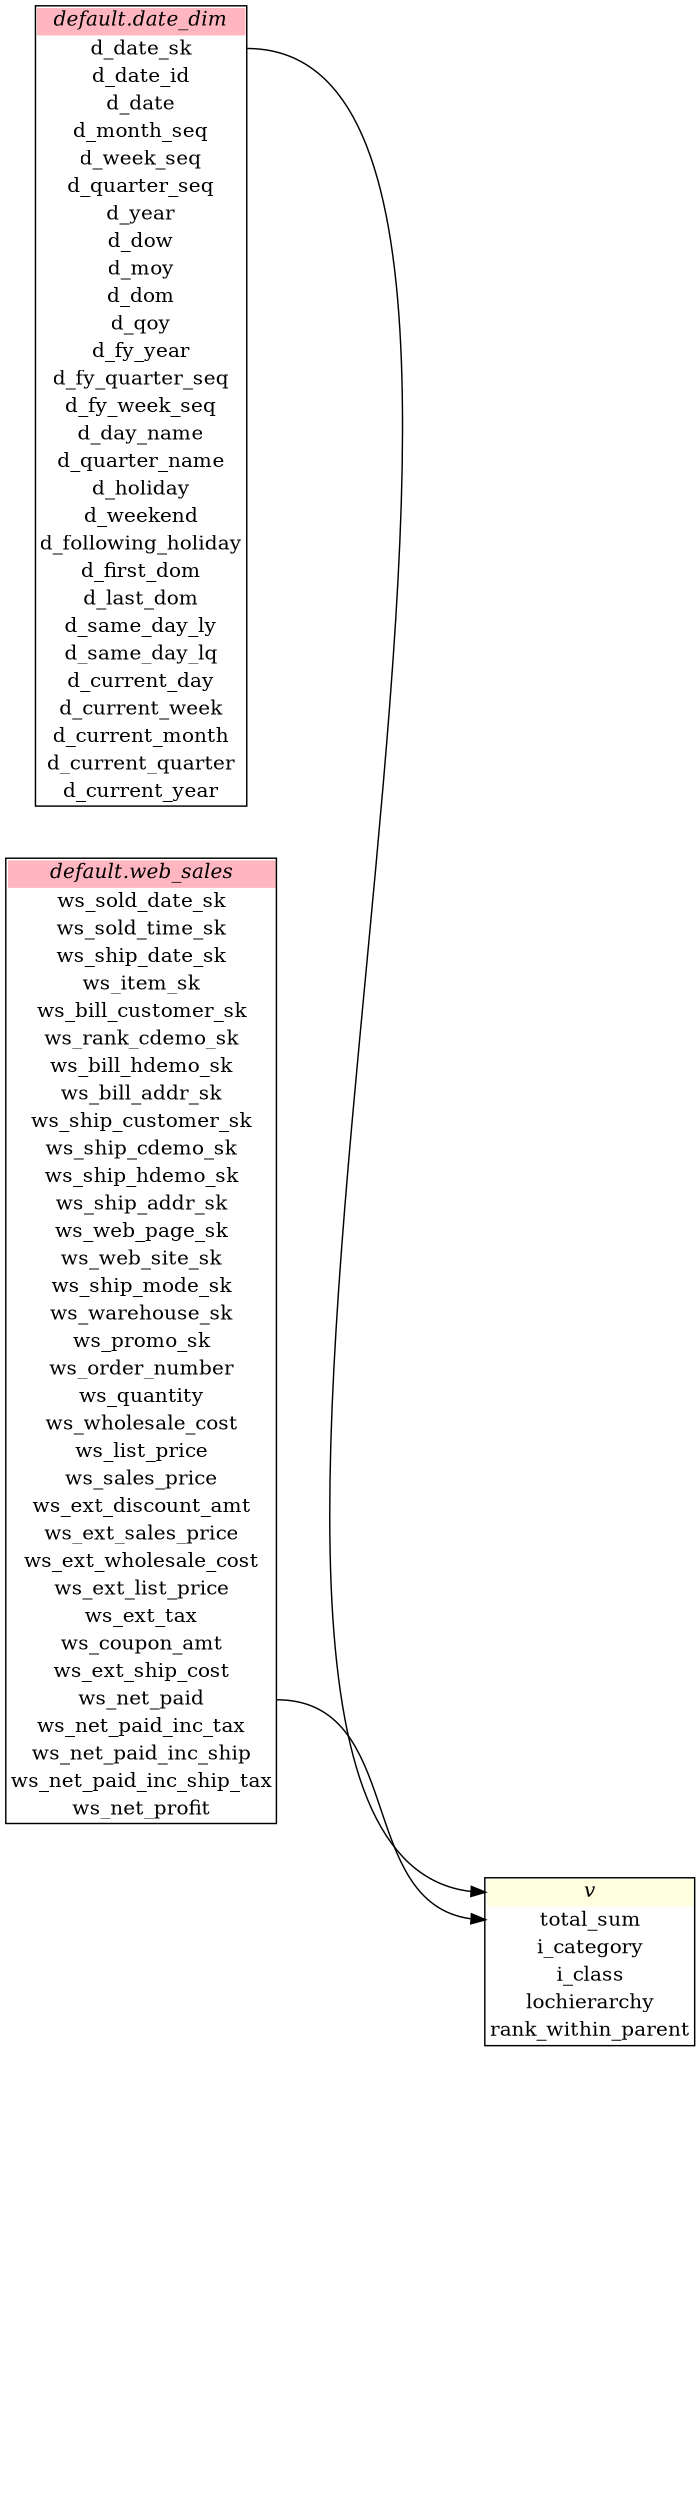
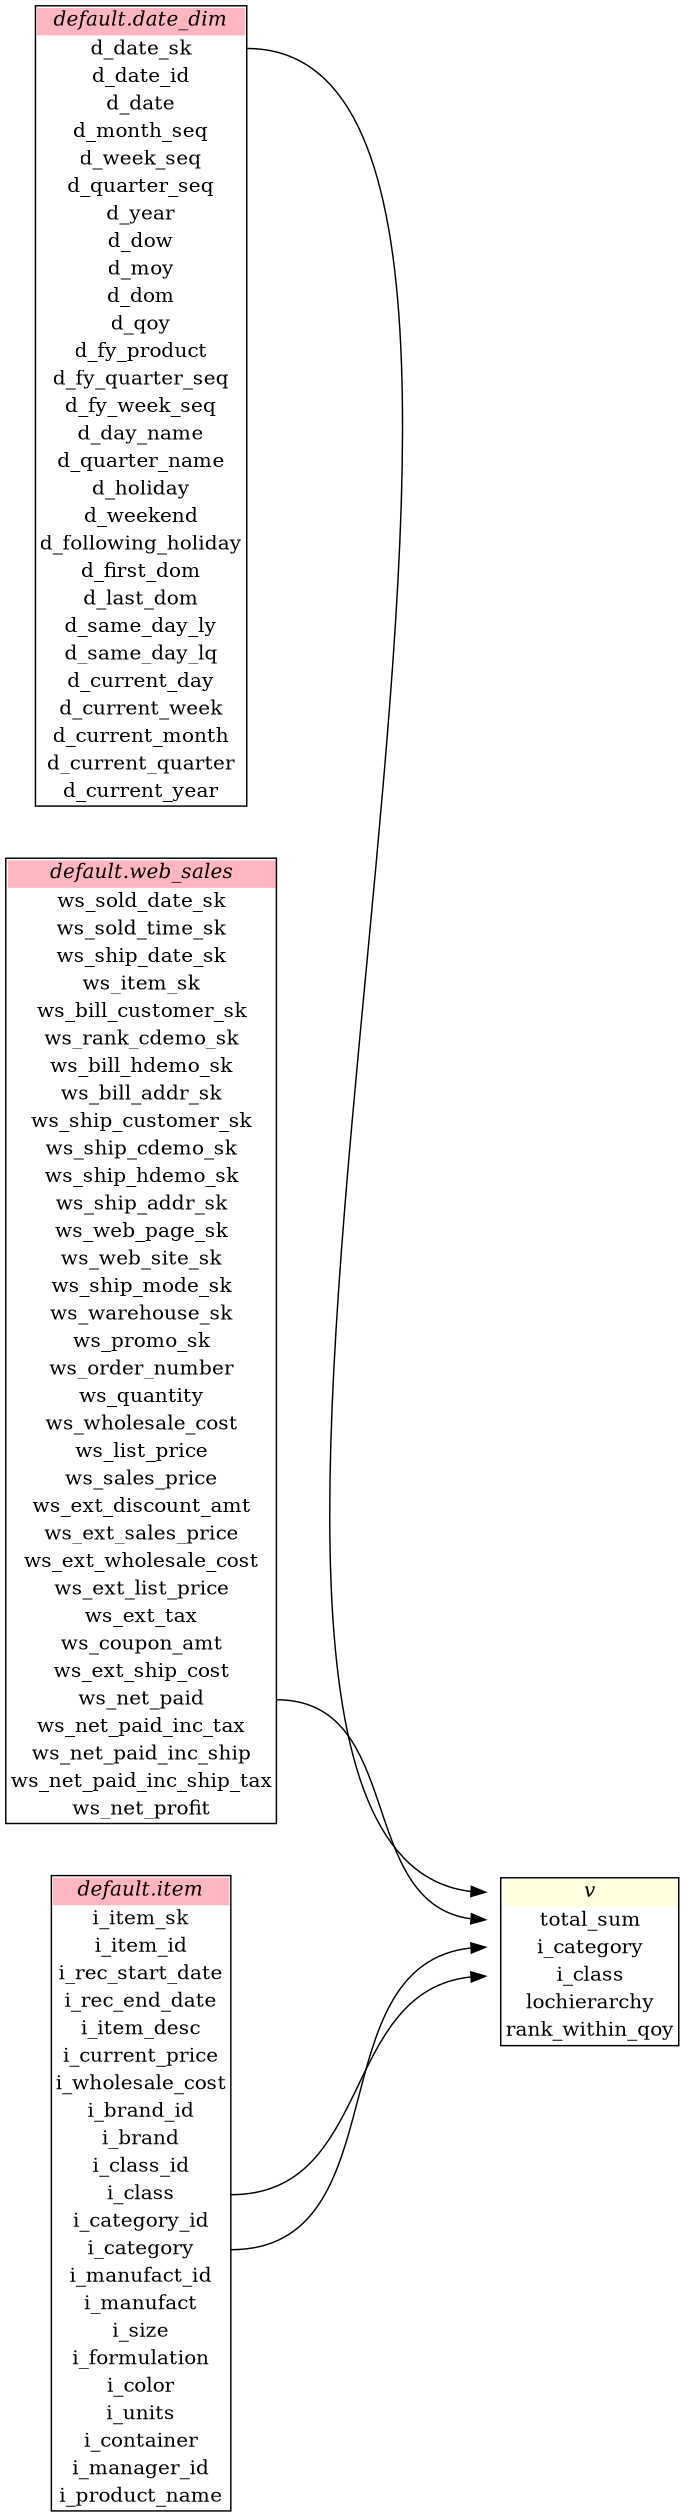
(141, 351) -> (141, 351)
(590, 2030) -> (590, 2030)
none -> (141, 2193)
